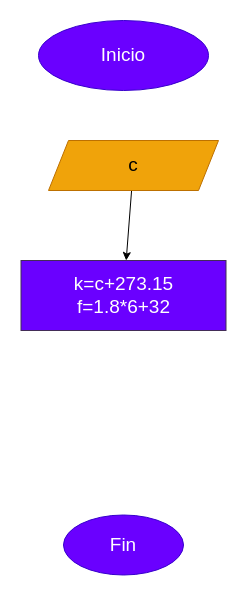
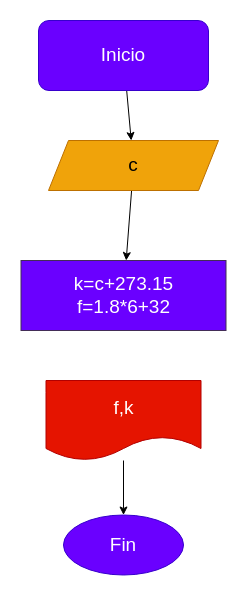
(124, 56) -> (124, 56)
none -> (129, 112)
none -> (124, 421)
none -> (124, 485)
